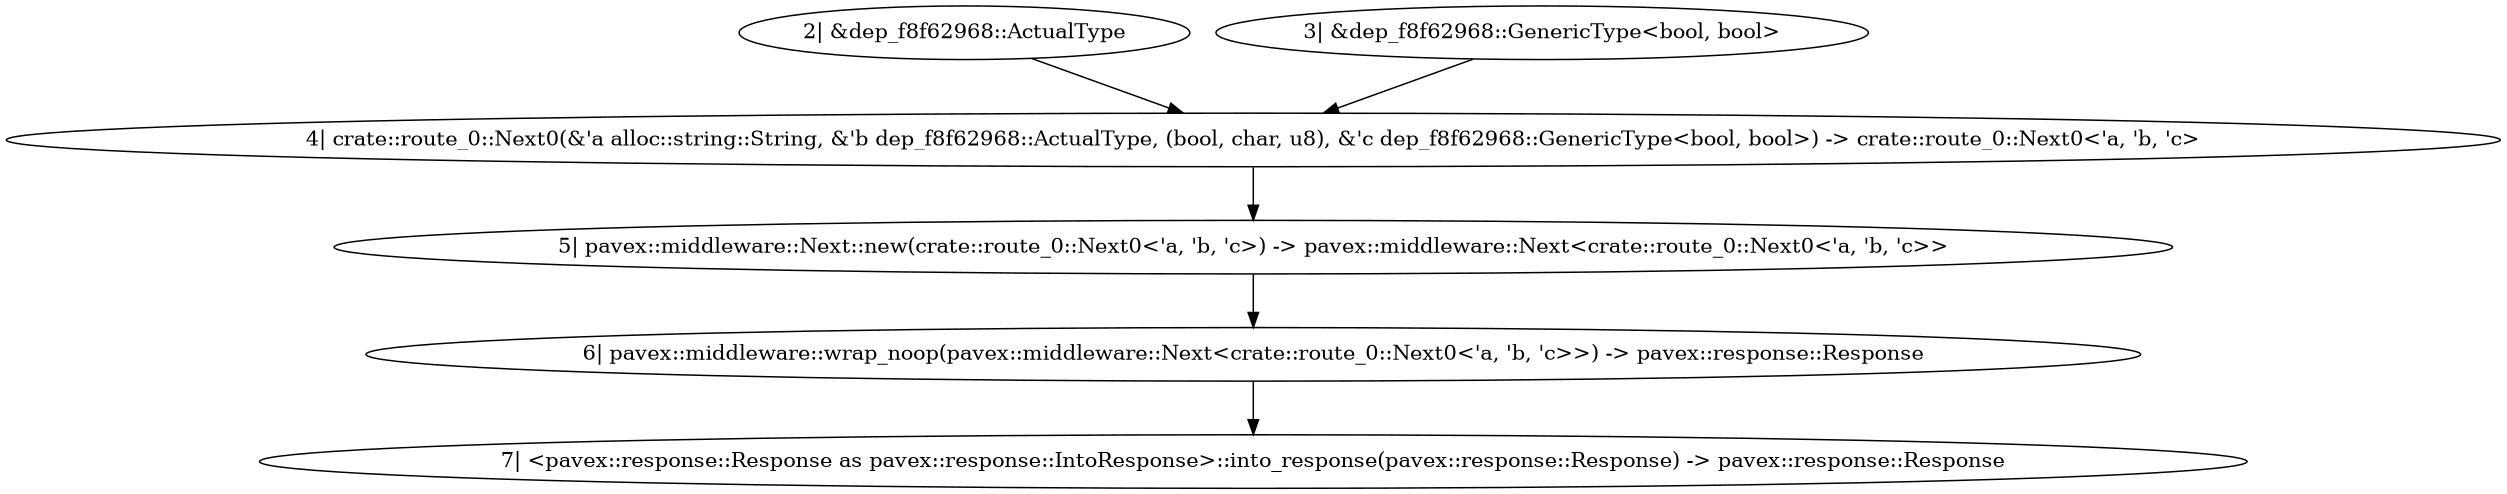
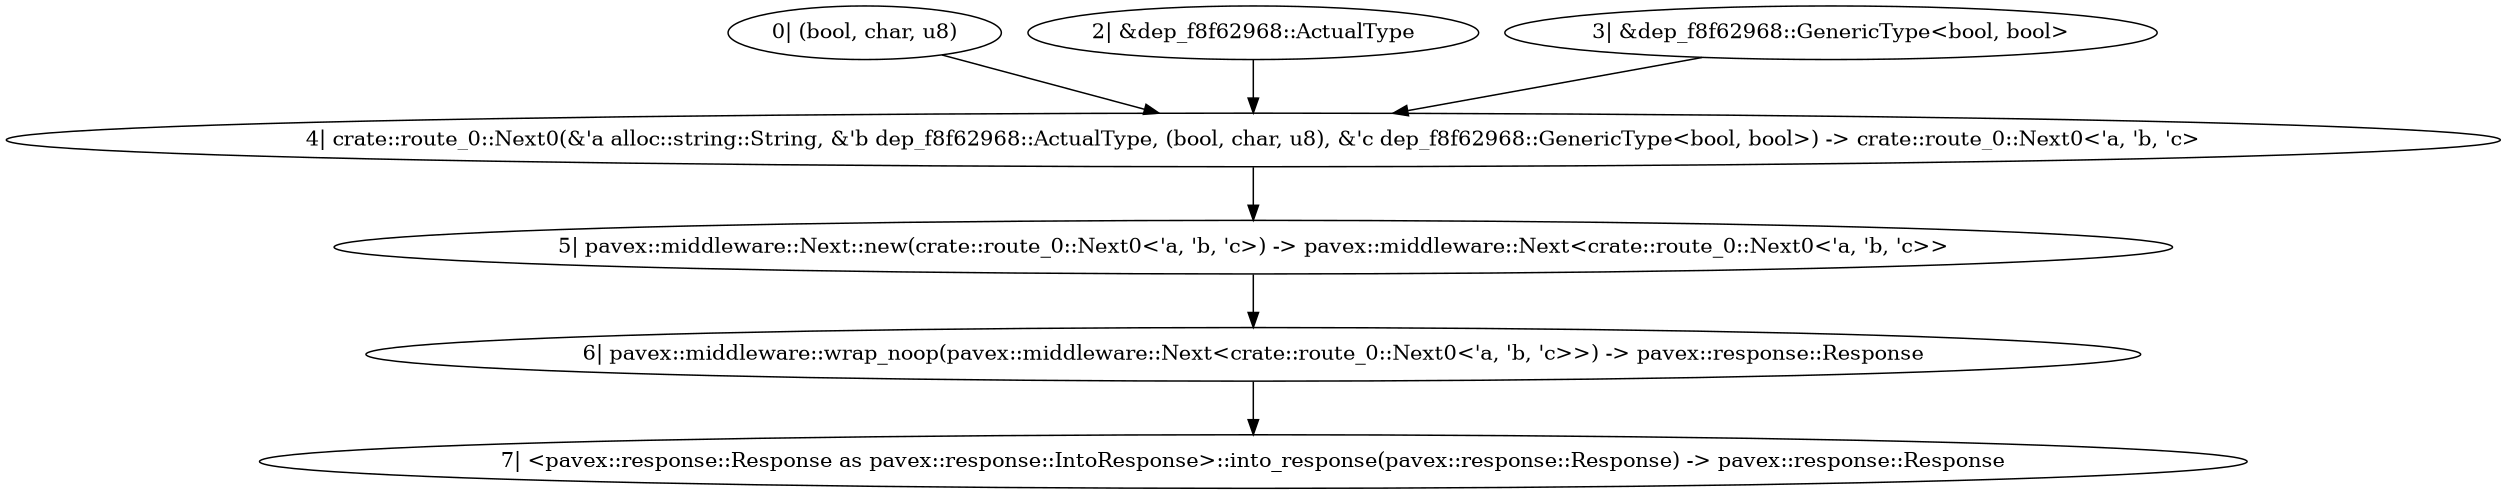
none -> (865, 33)
